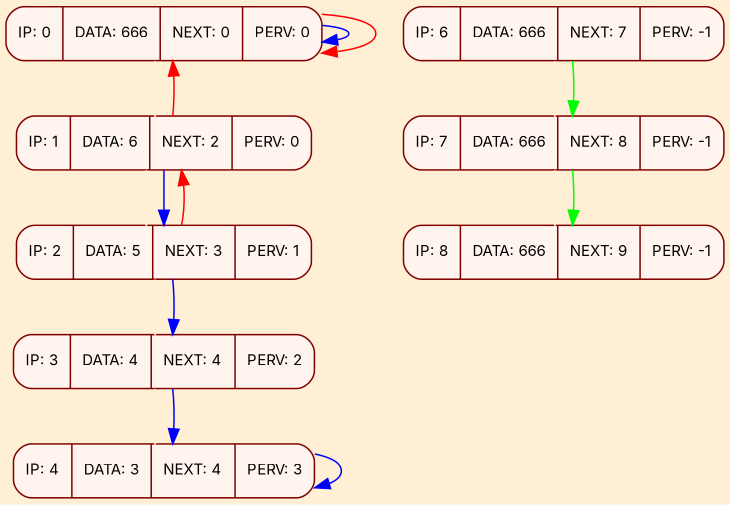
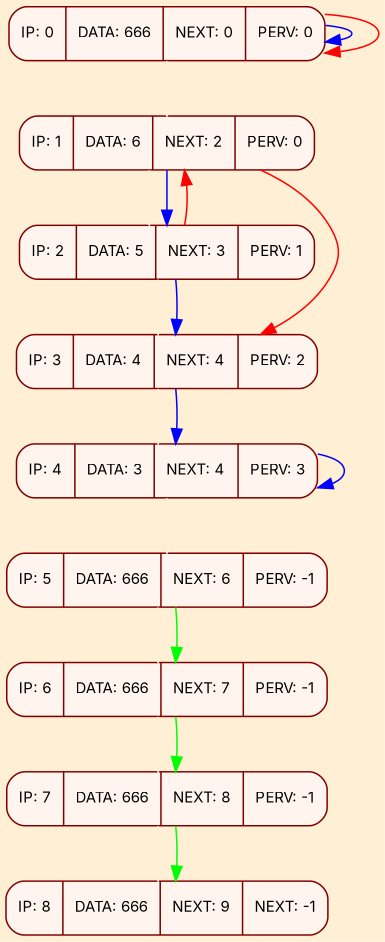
(174, 96) -> (337, 245)
(682, 252) -> (285, 907)
none -> (167, 580)
